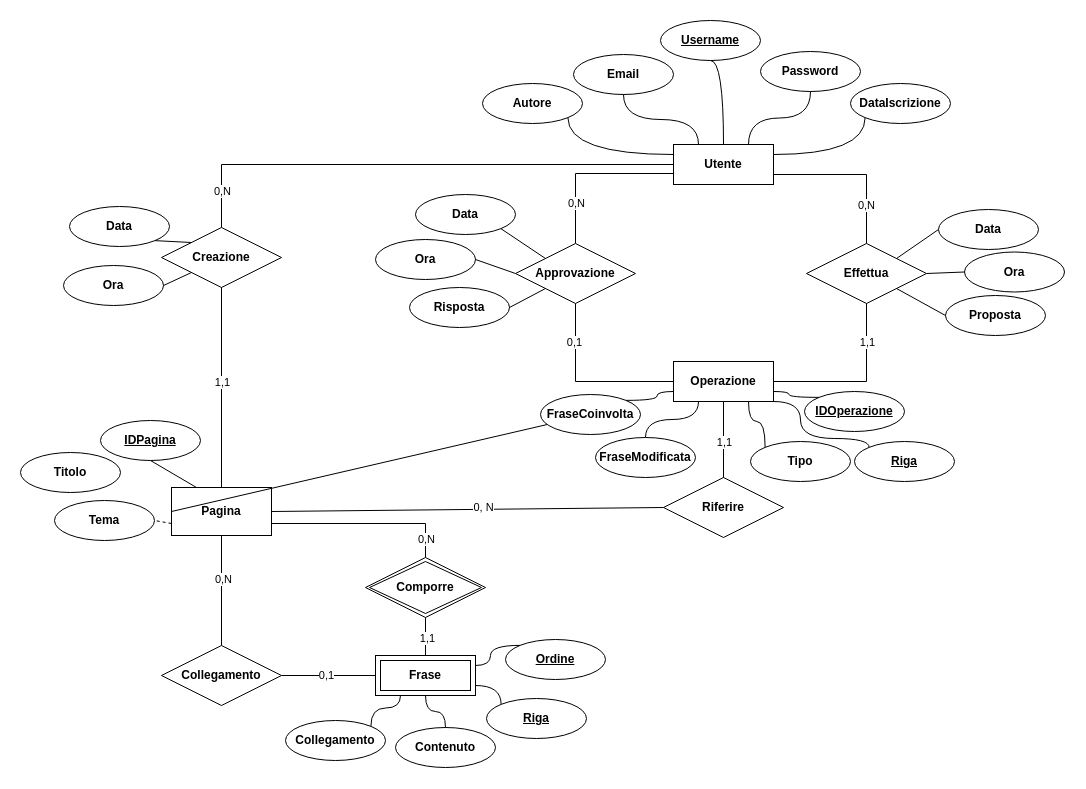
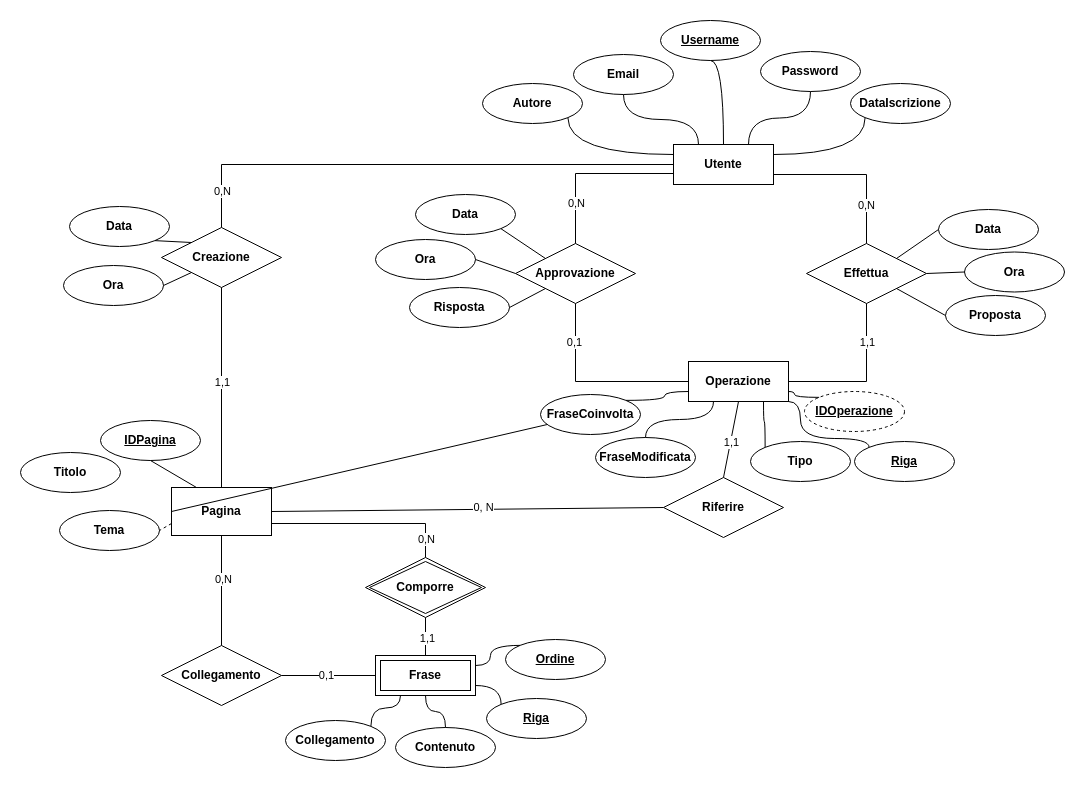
(724, 382) -> (739, 382)
(855, 412) -> (855, 412)
(105, 521) -> (110, 531)
